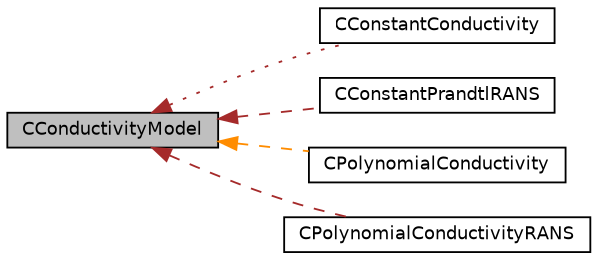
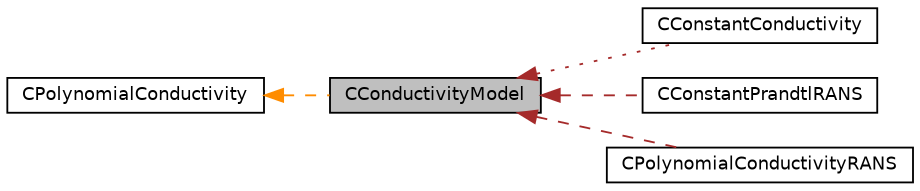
(273, 147) -> (306, 95)
